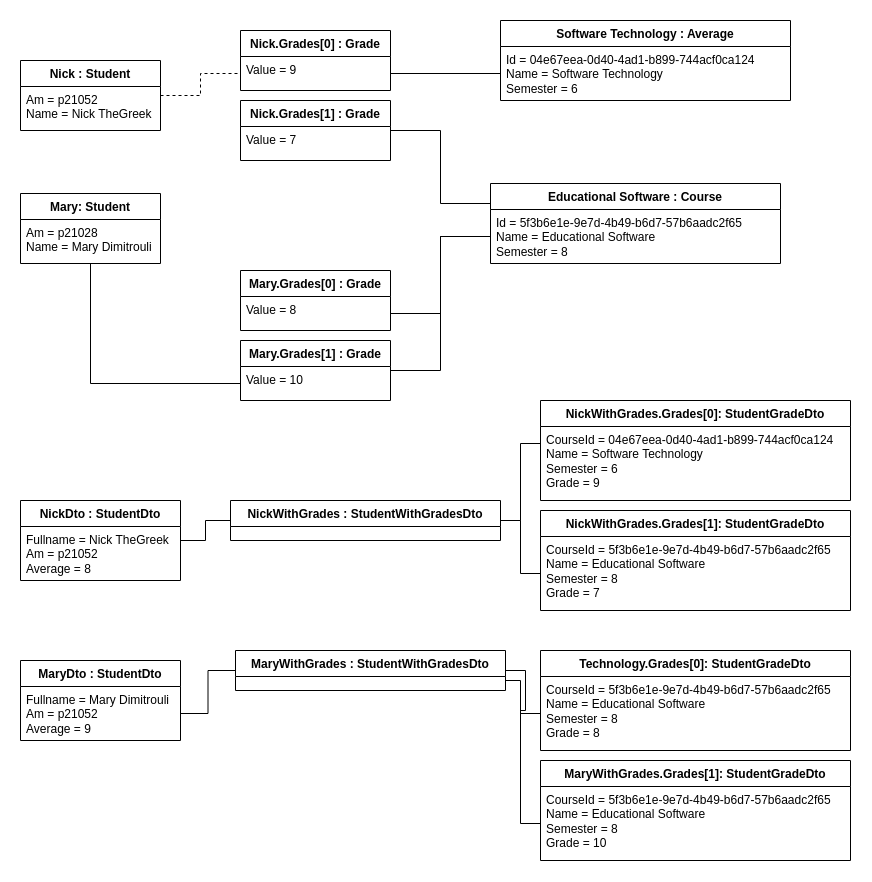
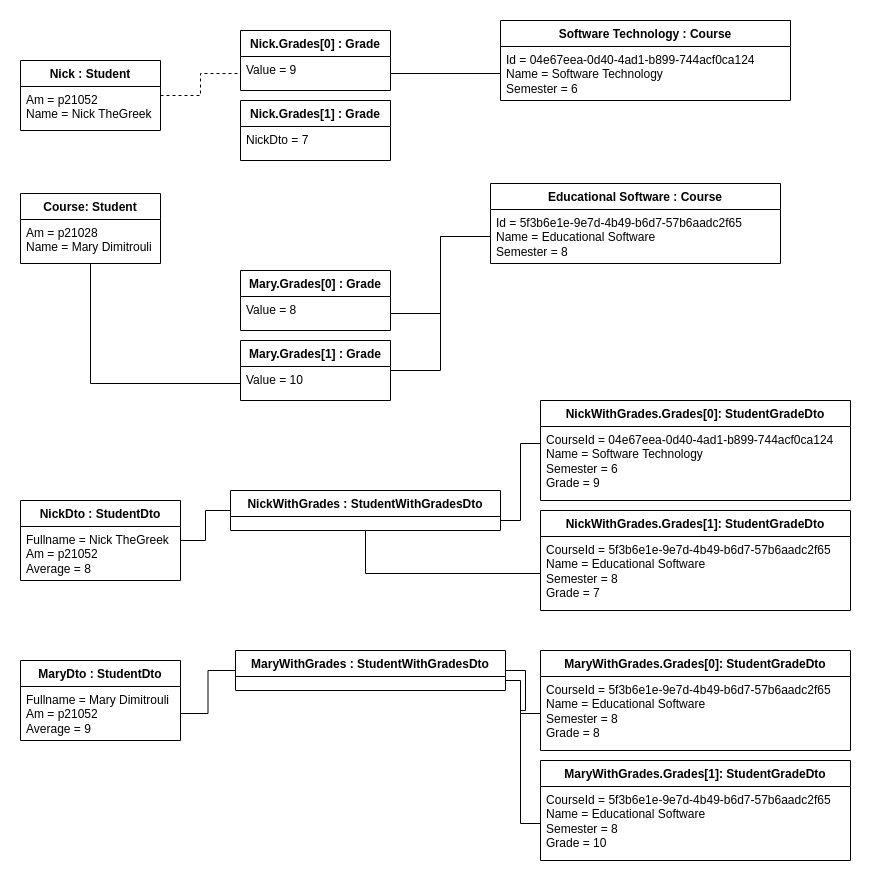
(646, 35) -> (646, 35)
(272, 141) -> (279, 141)
(441, 168) -> none
(91, 208) -> (91, 208)
(366, 521) -> (366, 511)
(696, 665) -> (696, 665)
